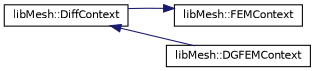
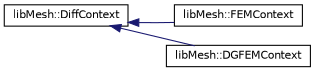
(146, 8) -> (157, 23)
